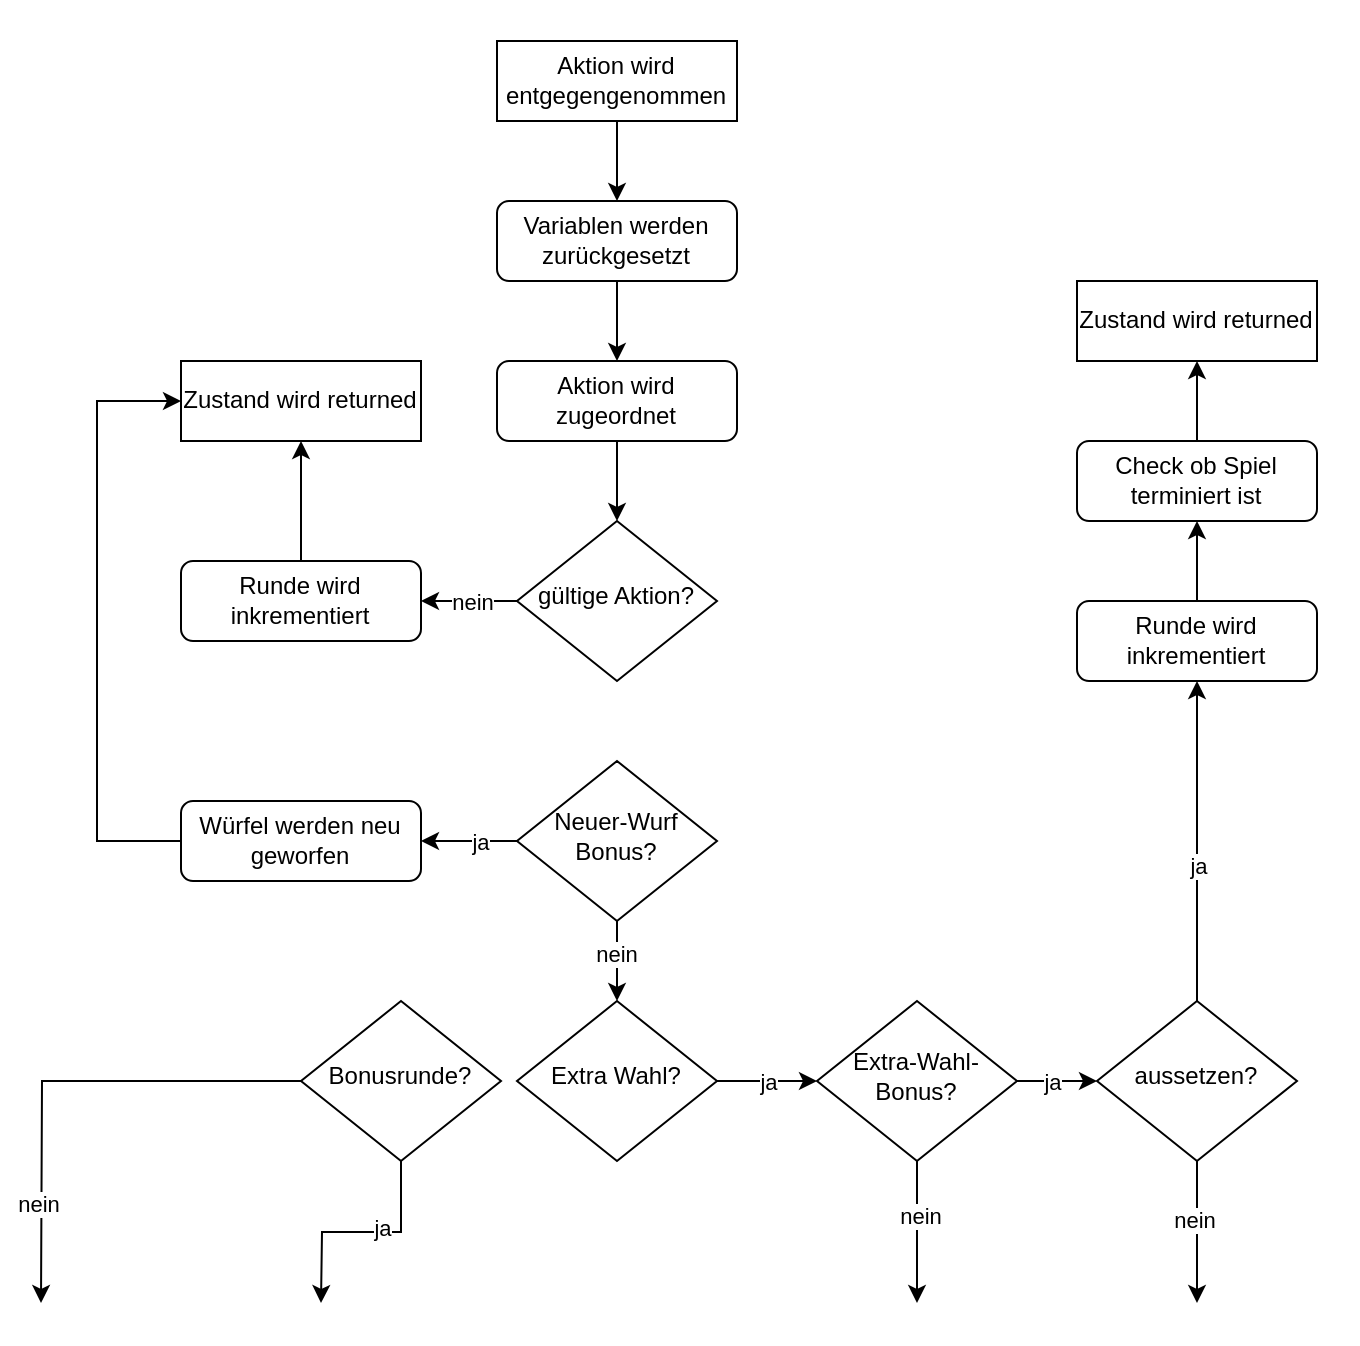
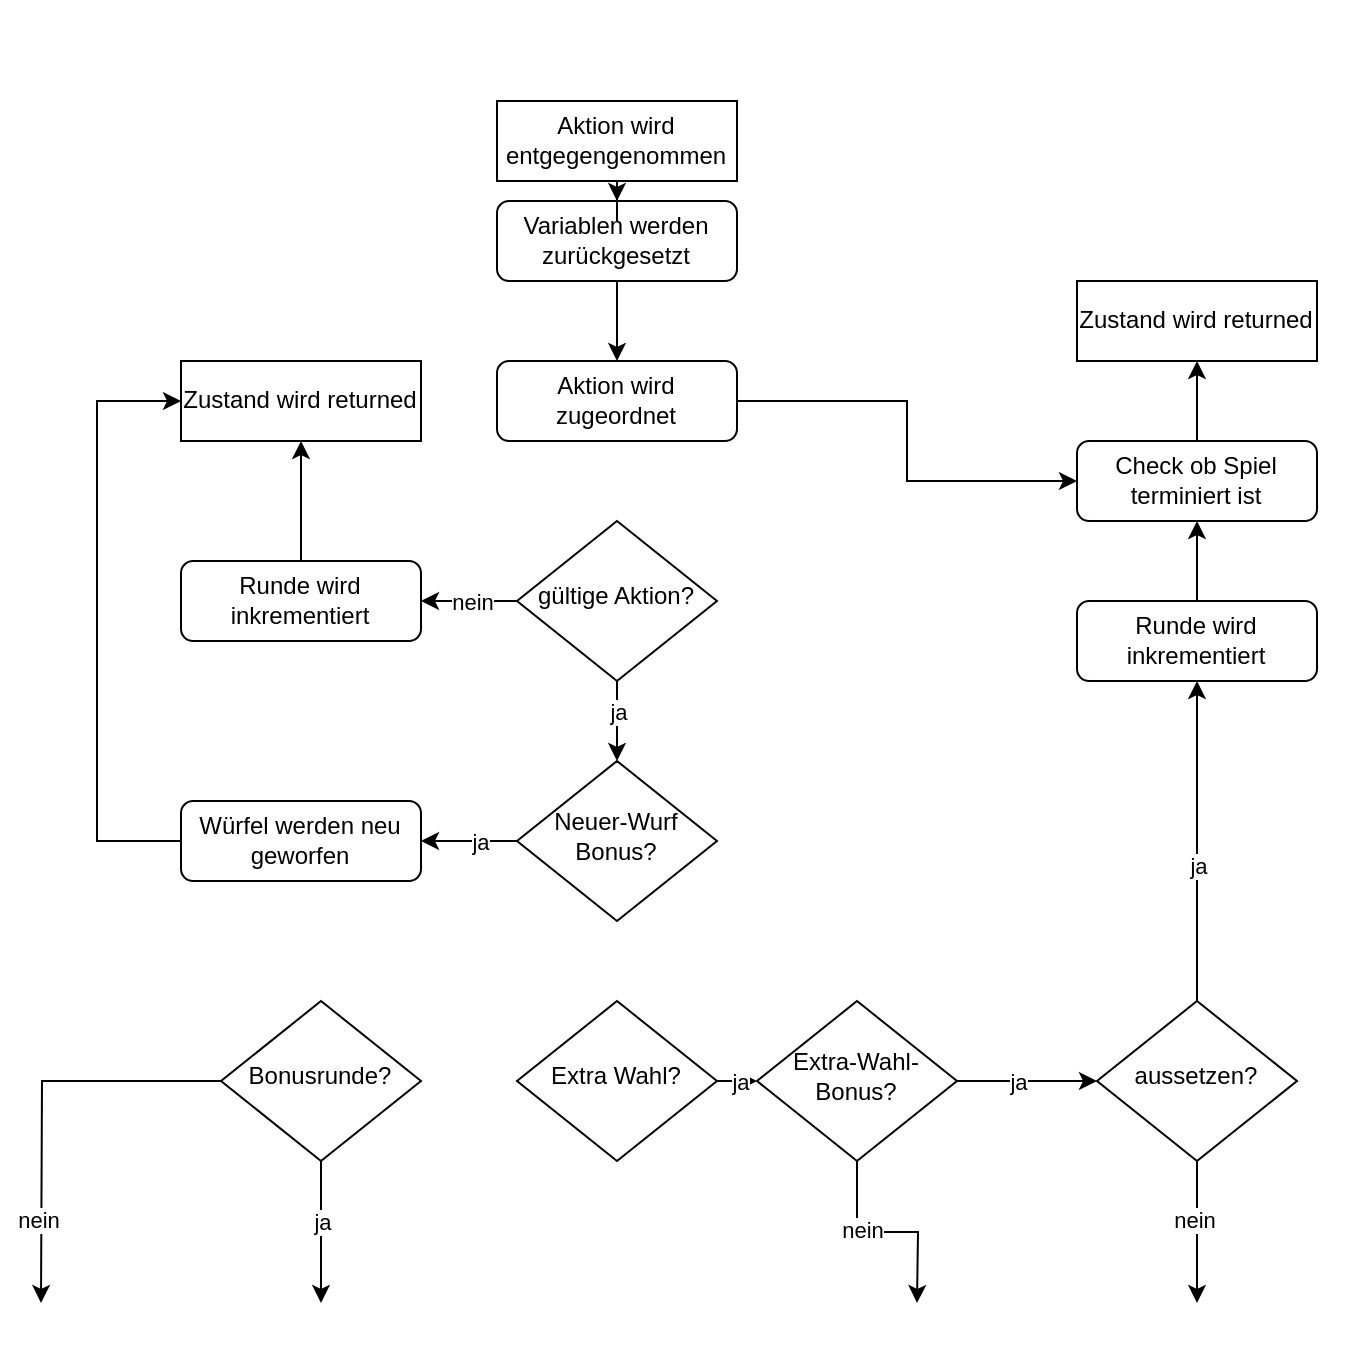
(617, 81) -> (617, 141)
(617, 474) -> (907, 434)
none -> (617, 714)
(617, 954) -> none
(401, 1081) -> (321, 1081)
(917, 1081) -> (857, 1081)
